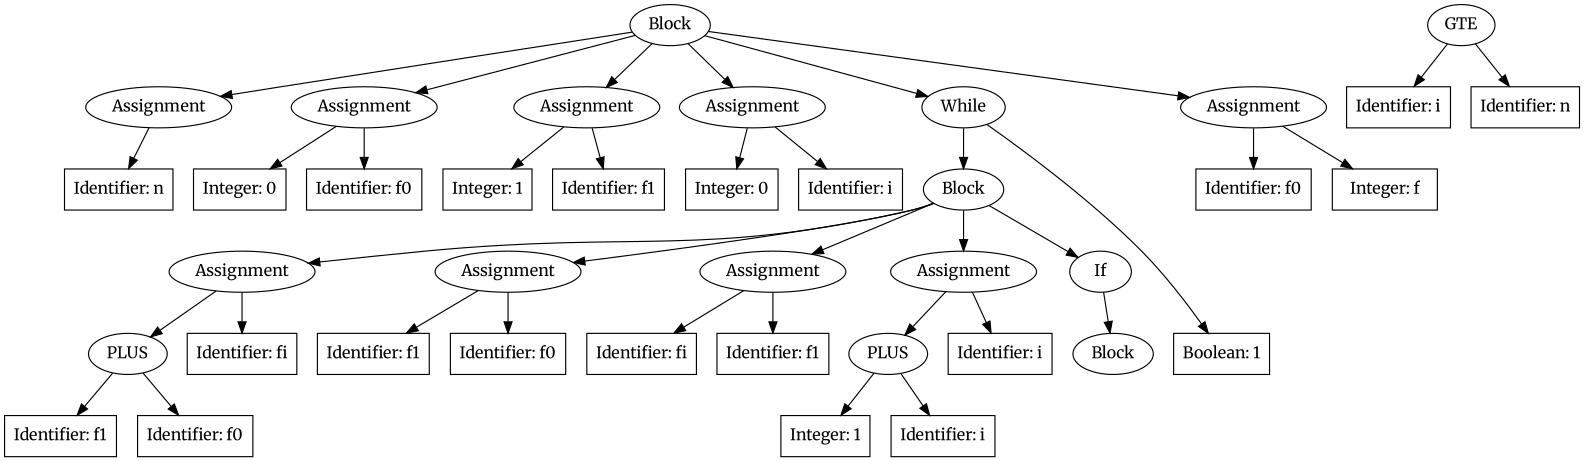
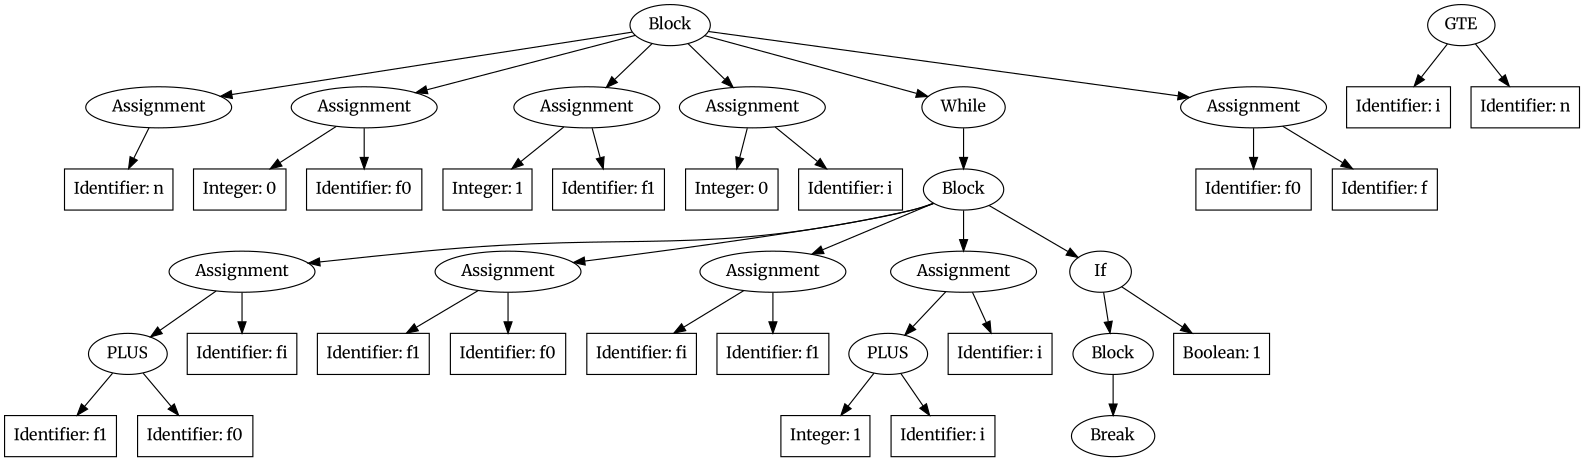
(1385, 190) -> (1385, 190)
(1103, 215) -> (1152, 307)
none -> (1113, 436)
